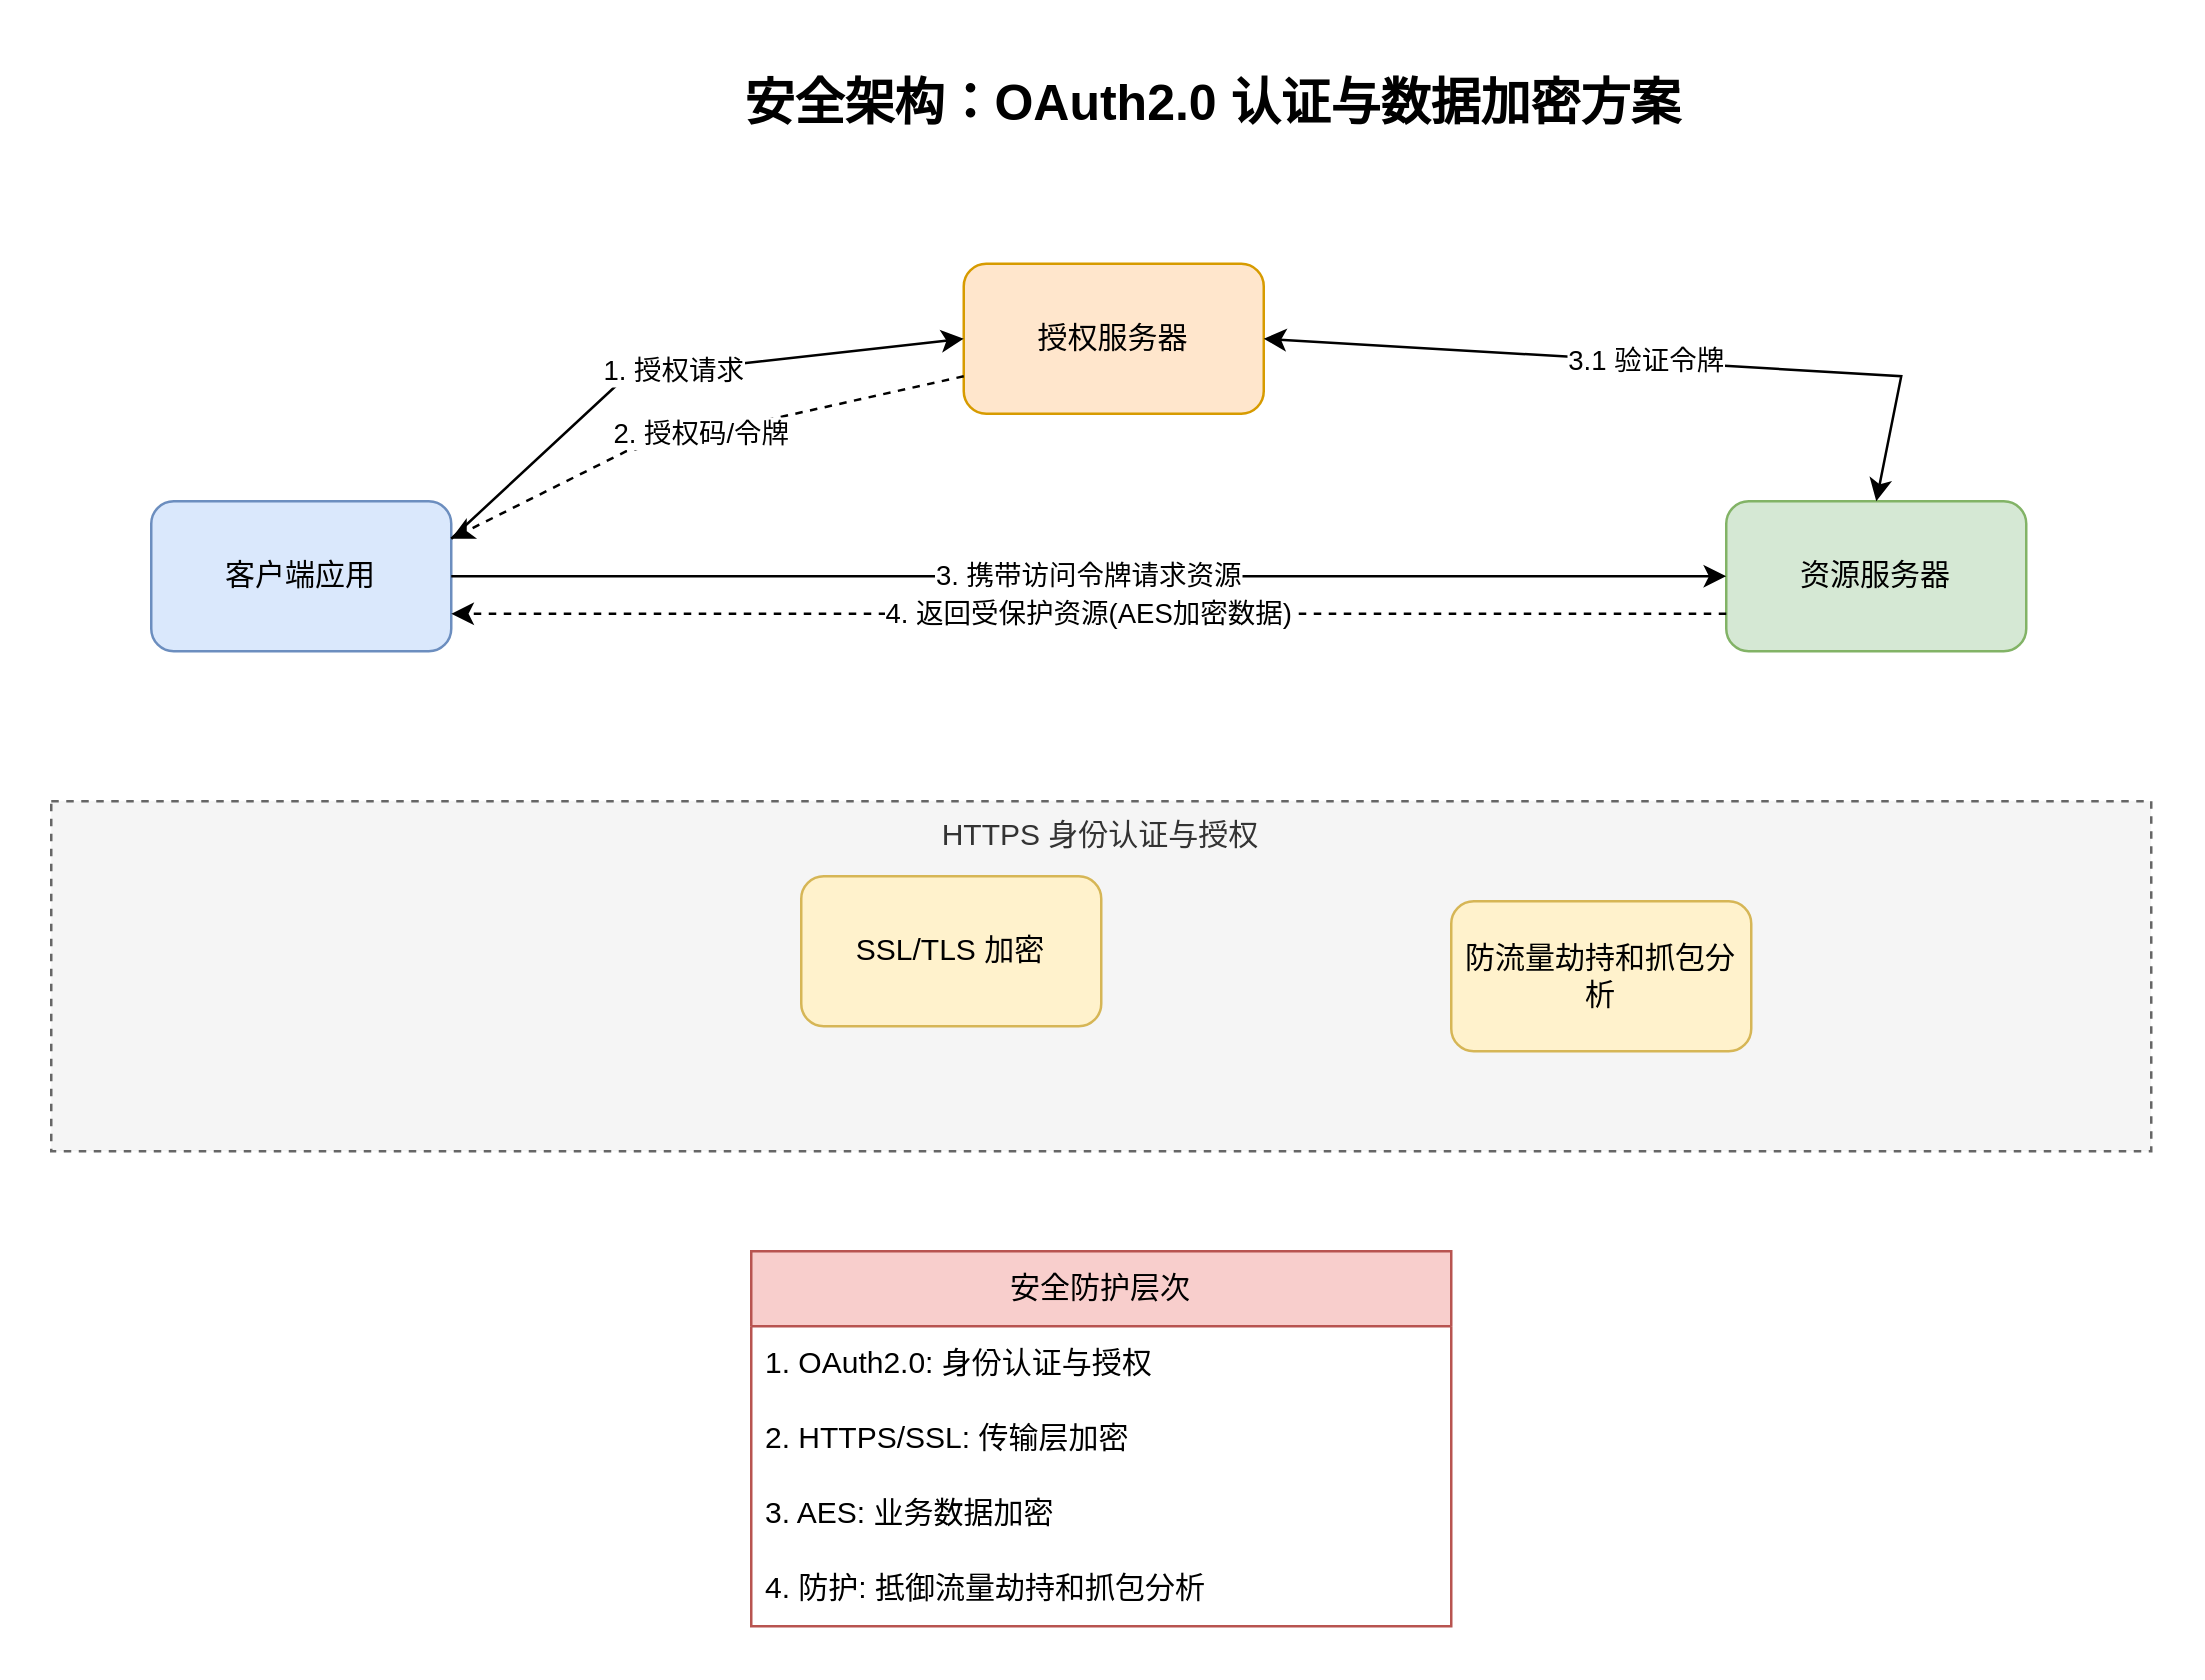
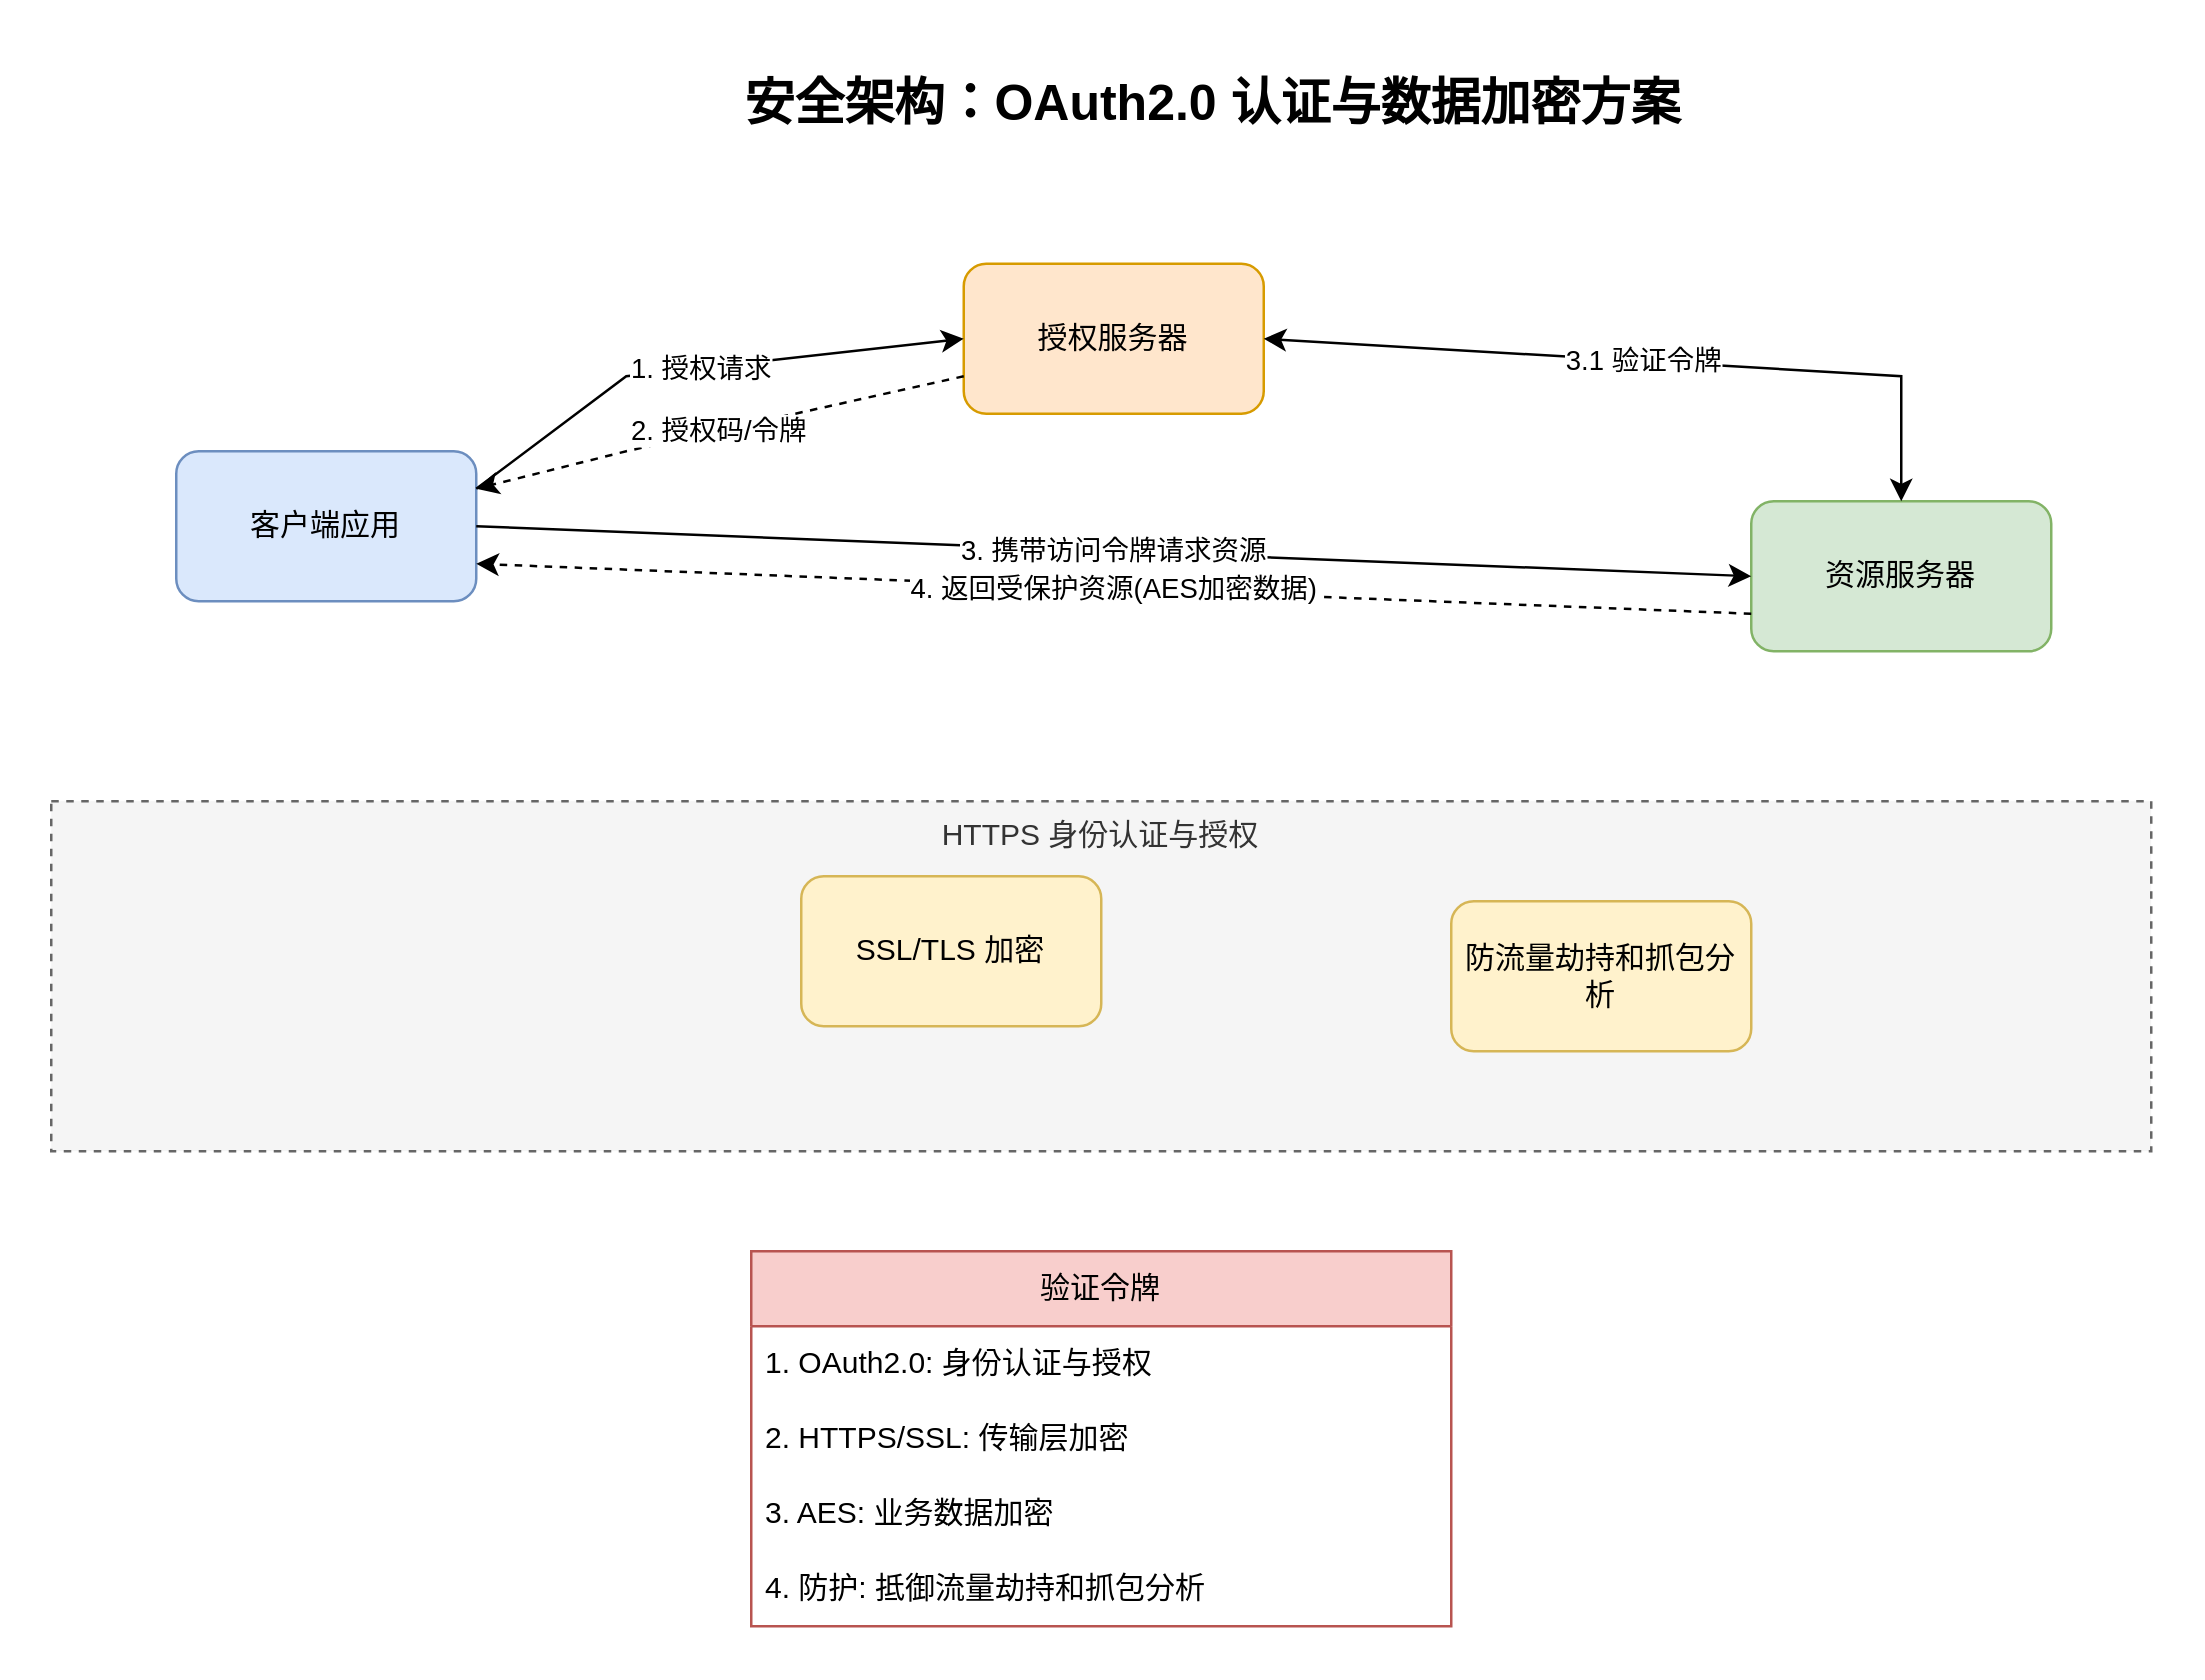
(301, 576) -> (326, 526)
(1876, 576) -> (1901, 576)
(1101, 1289) -> (1101, 1289)
